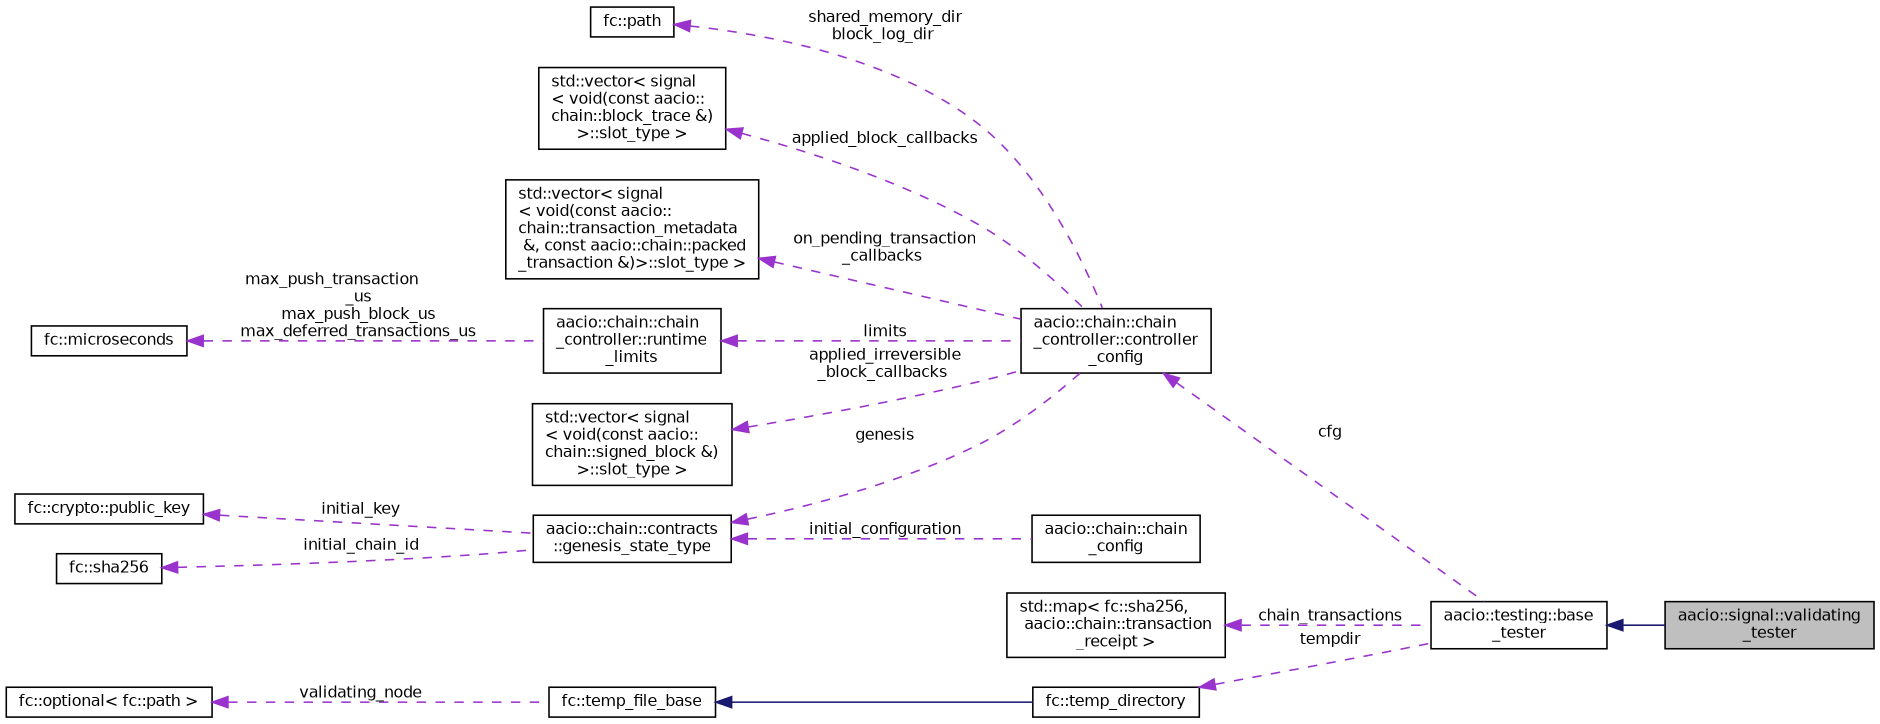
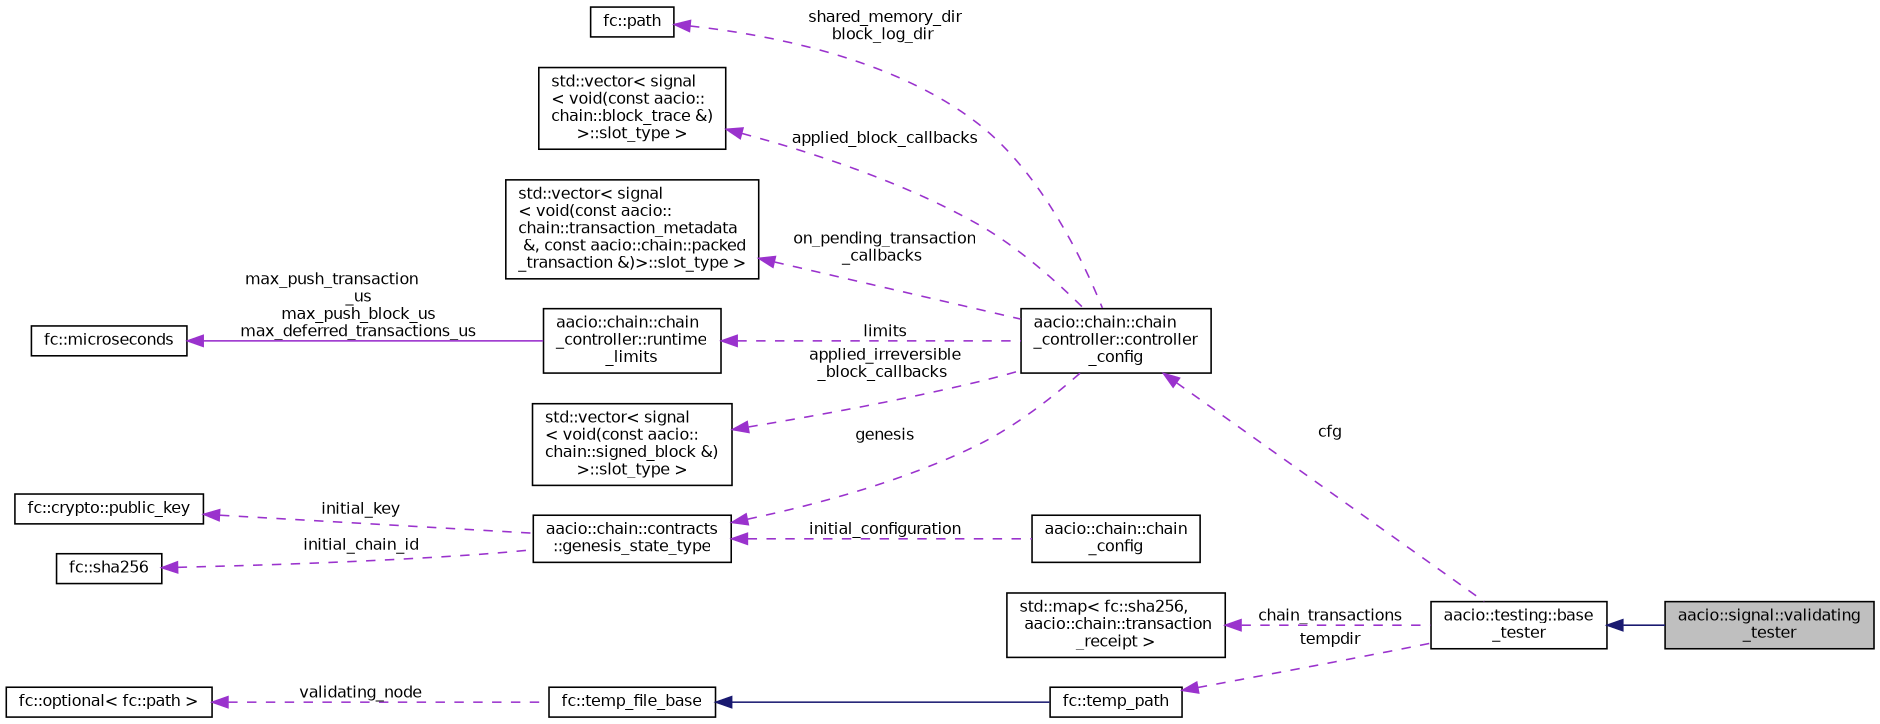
(373, 341) -> (373, 341)
(1116, 702) -> (1116, 702)
